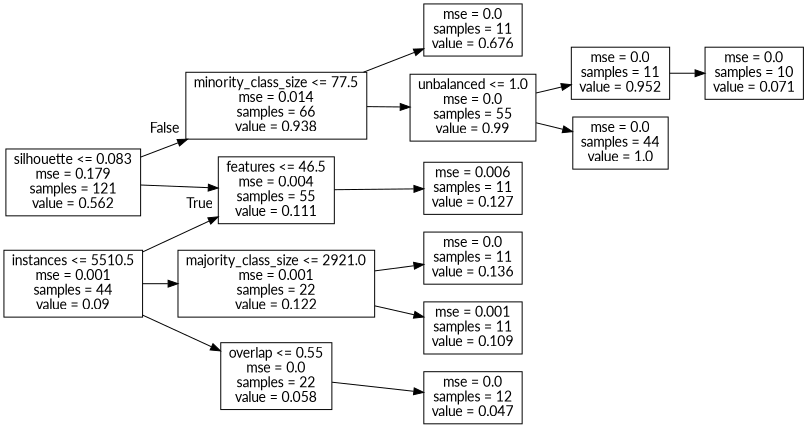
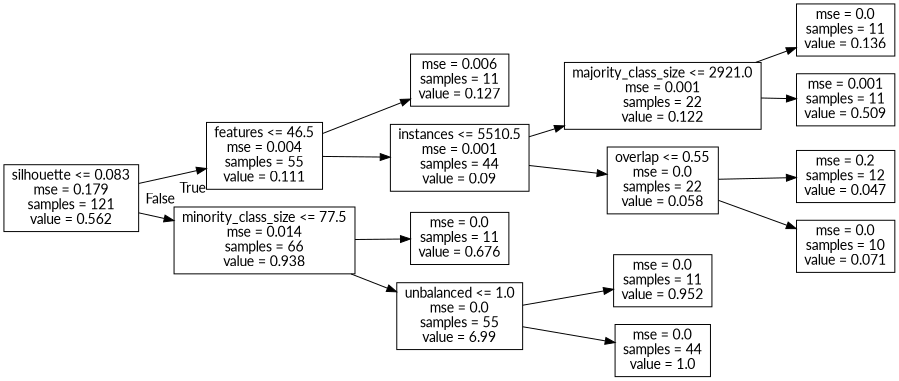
(682, 73) -> (753, 213)
(473, 108) -> (460, 316)
(176, 236) -> (351, 157)
(473, 328) -> (846, 100)
(473, 398) -> (846, 177)
